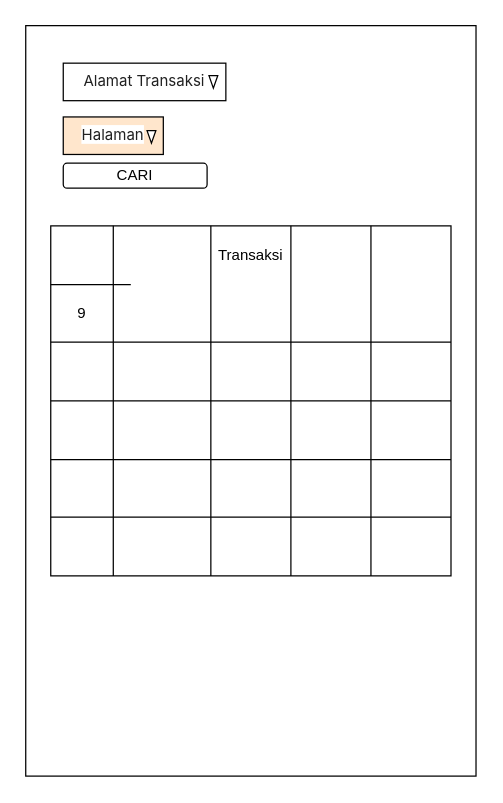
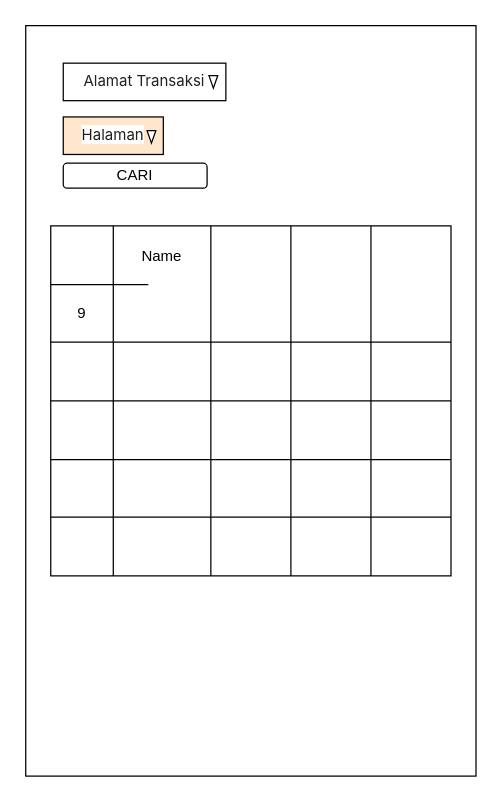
none -> (162, 255)
(251, 255) -> none
